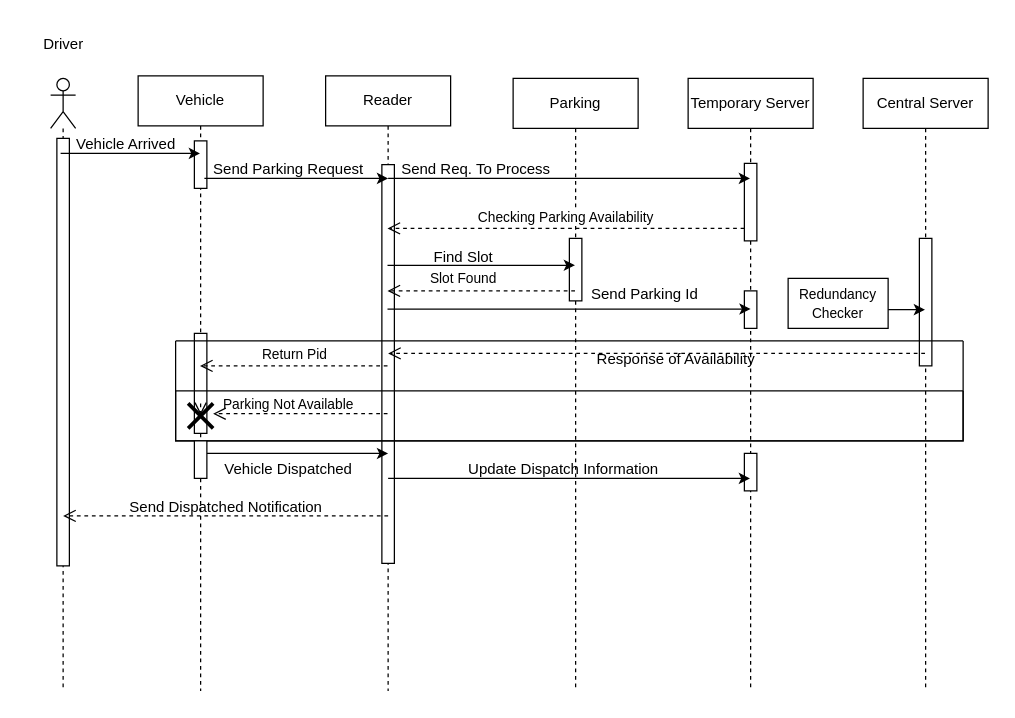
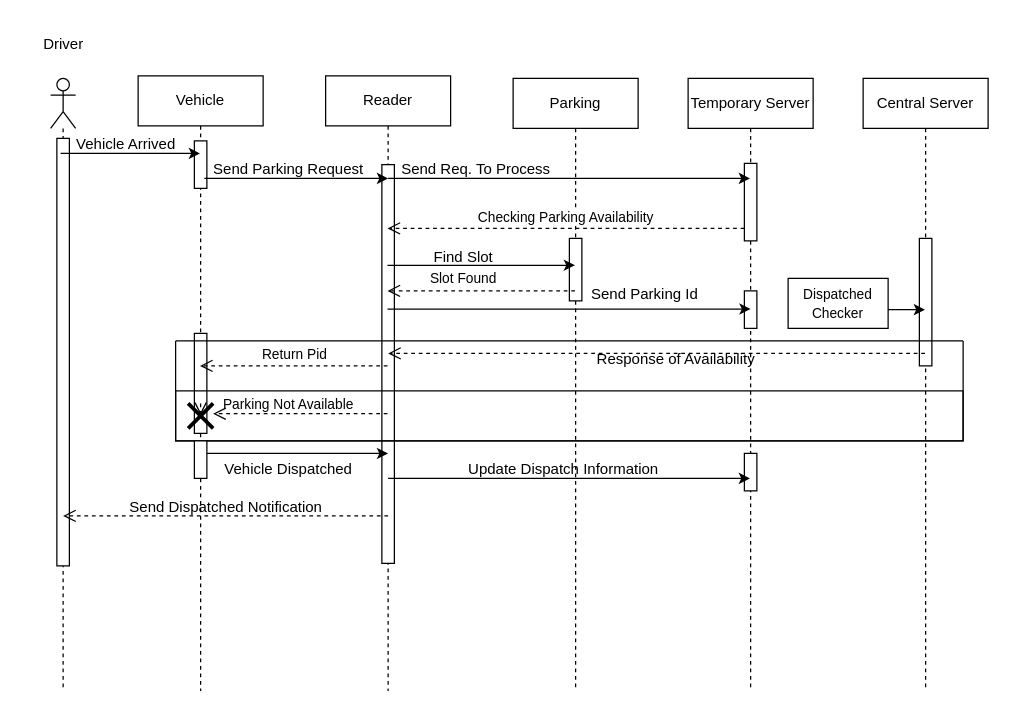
(838, 303) -> (838, 303)
